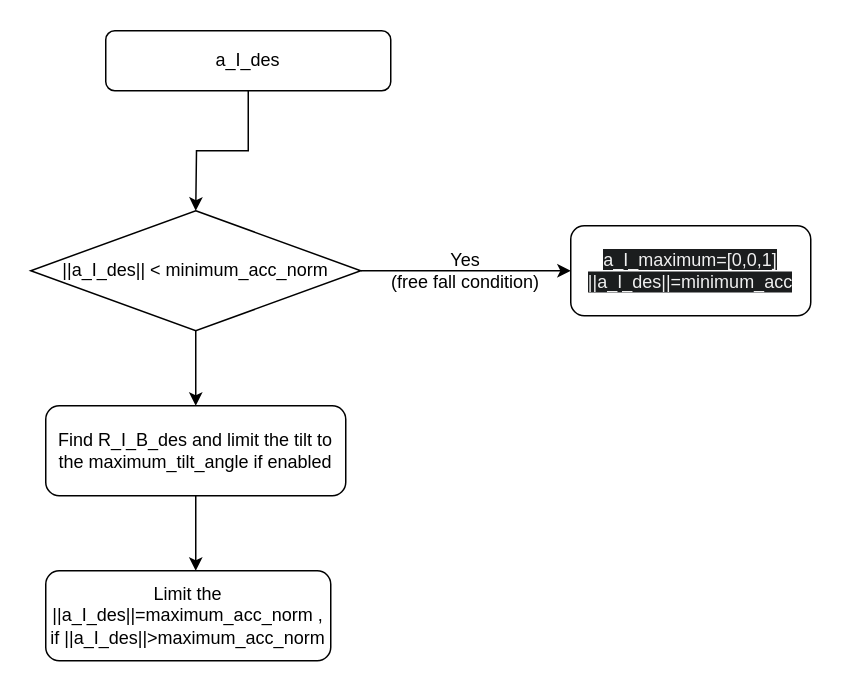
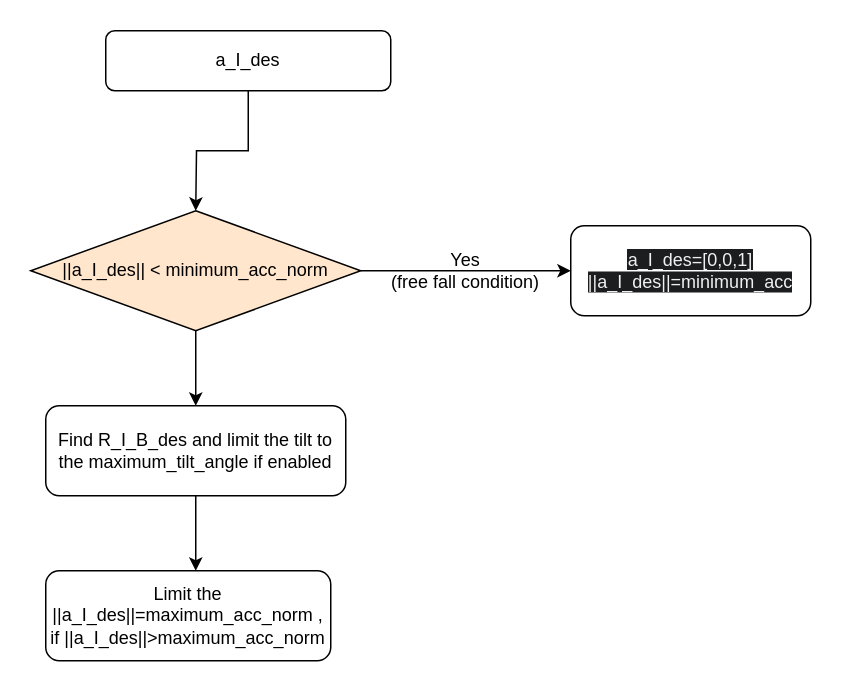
(196, 271) -> (196, 271)
(691, 271) -> (691, 271)
